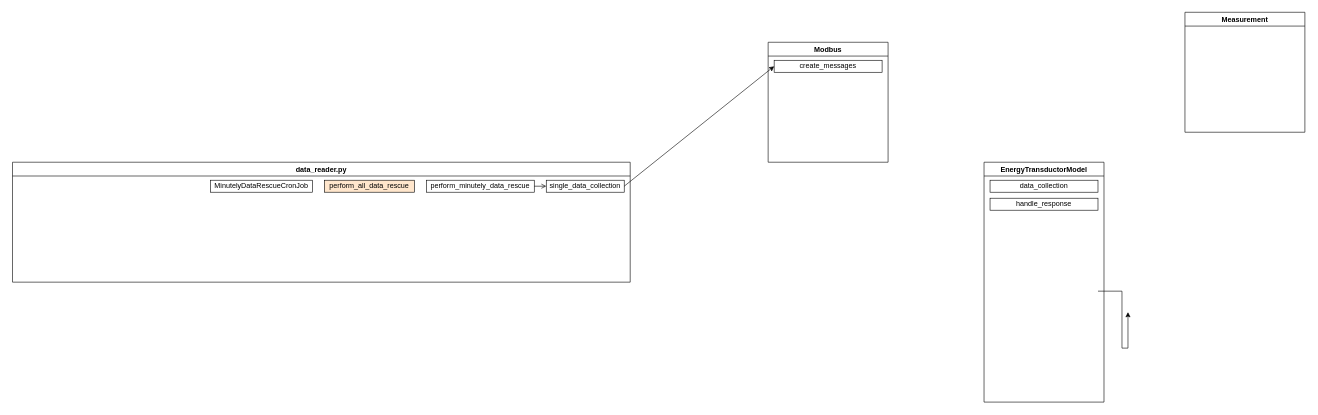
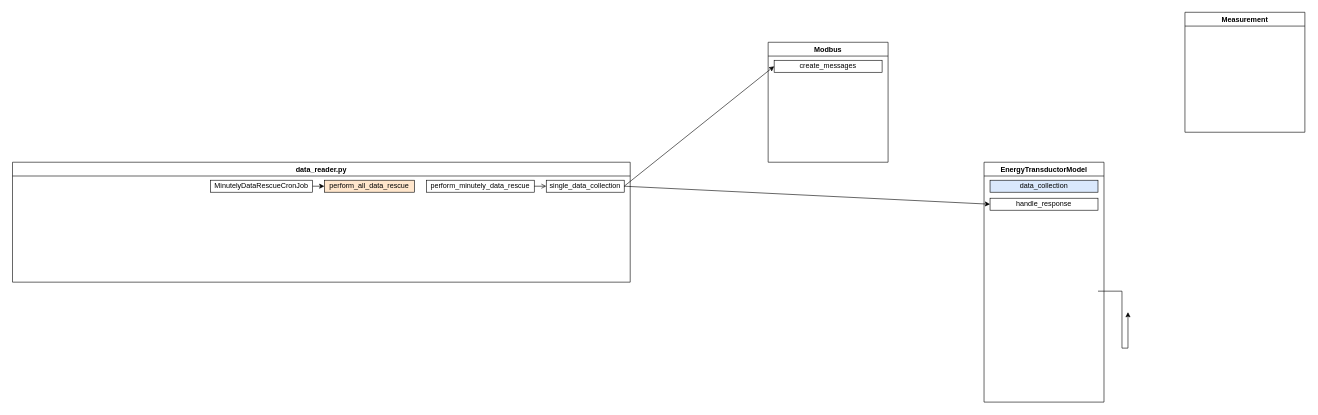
none -> (318, 186)
(1044, 186) -> (1044, 186)
none -> (978, 204)
